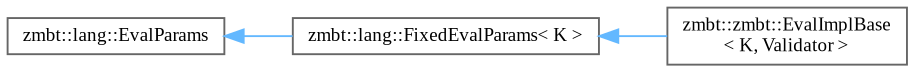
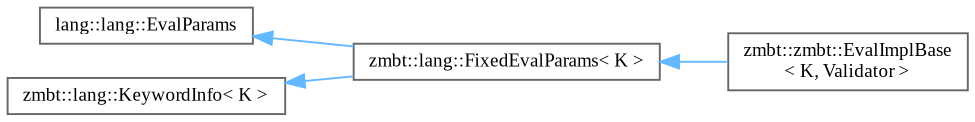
(116, 36) -> (146, 26)
none -> (146, 96)
